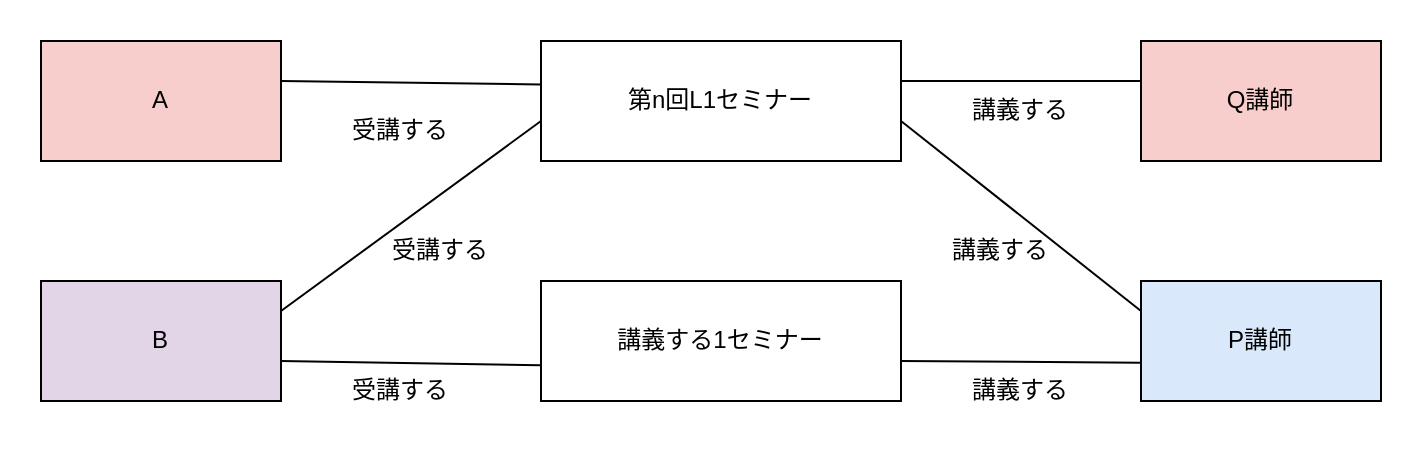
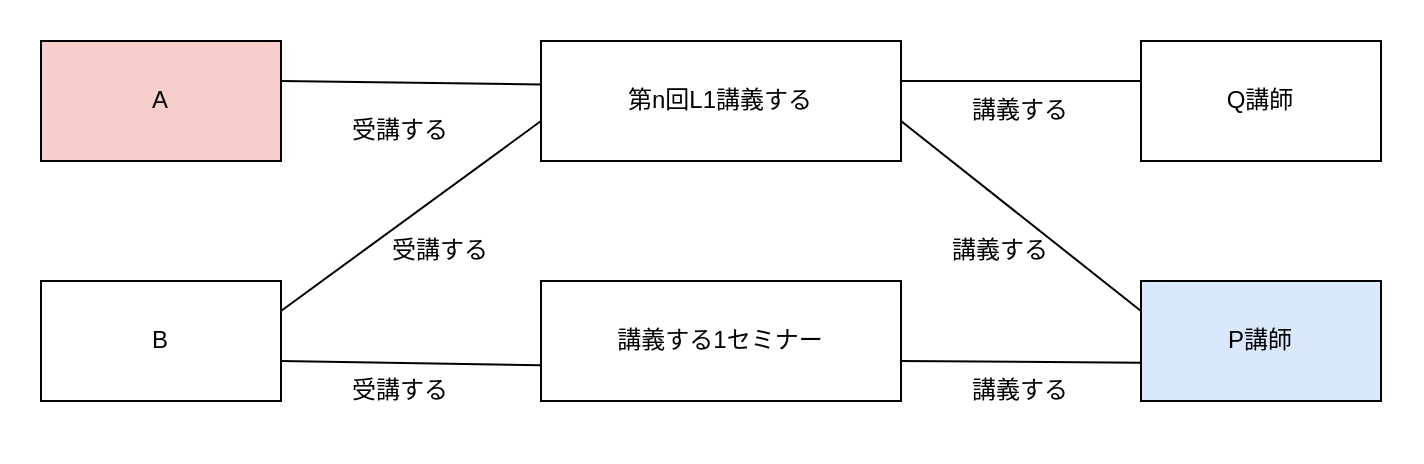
(721, 101) -> (721, 101)
(1261, 101) -> (1261, 101)
(161, 341) -> (161, 341)
